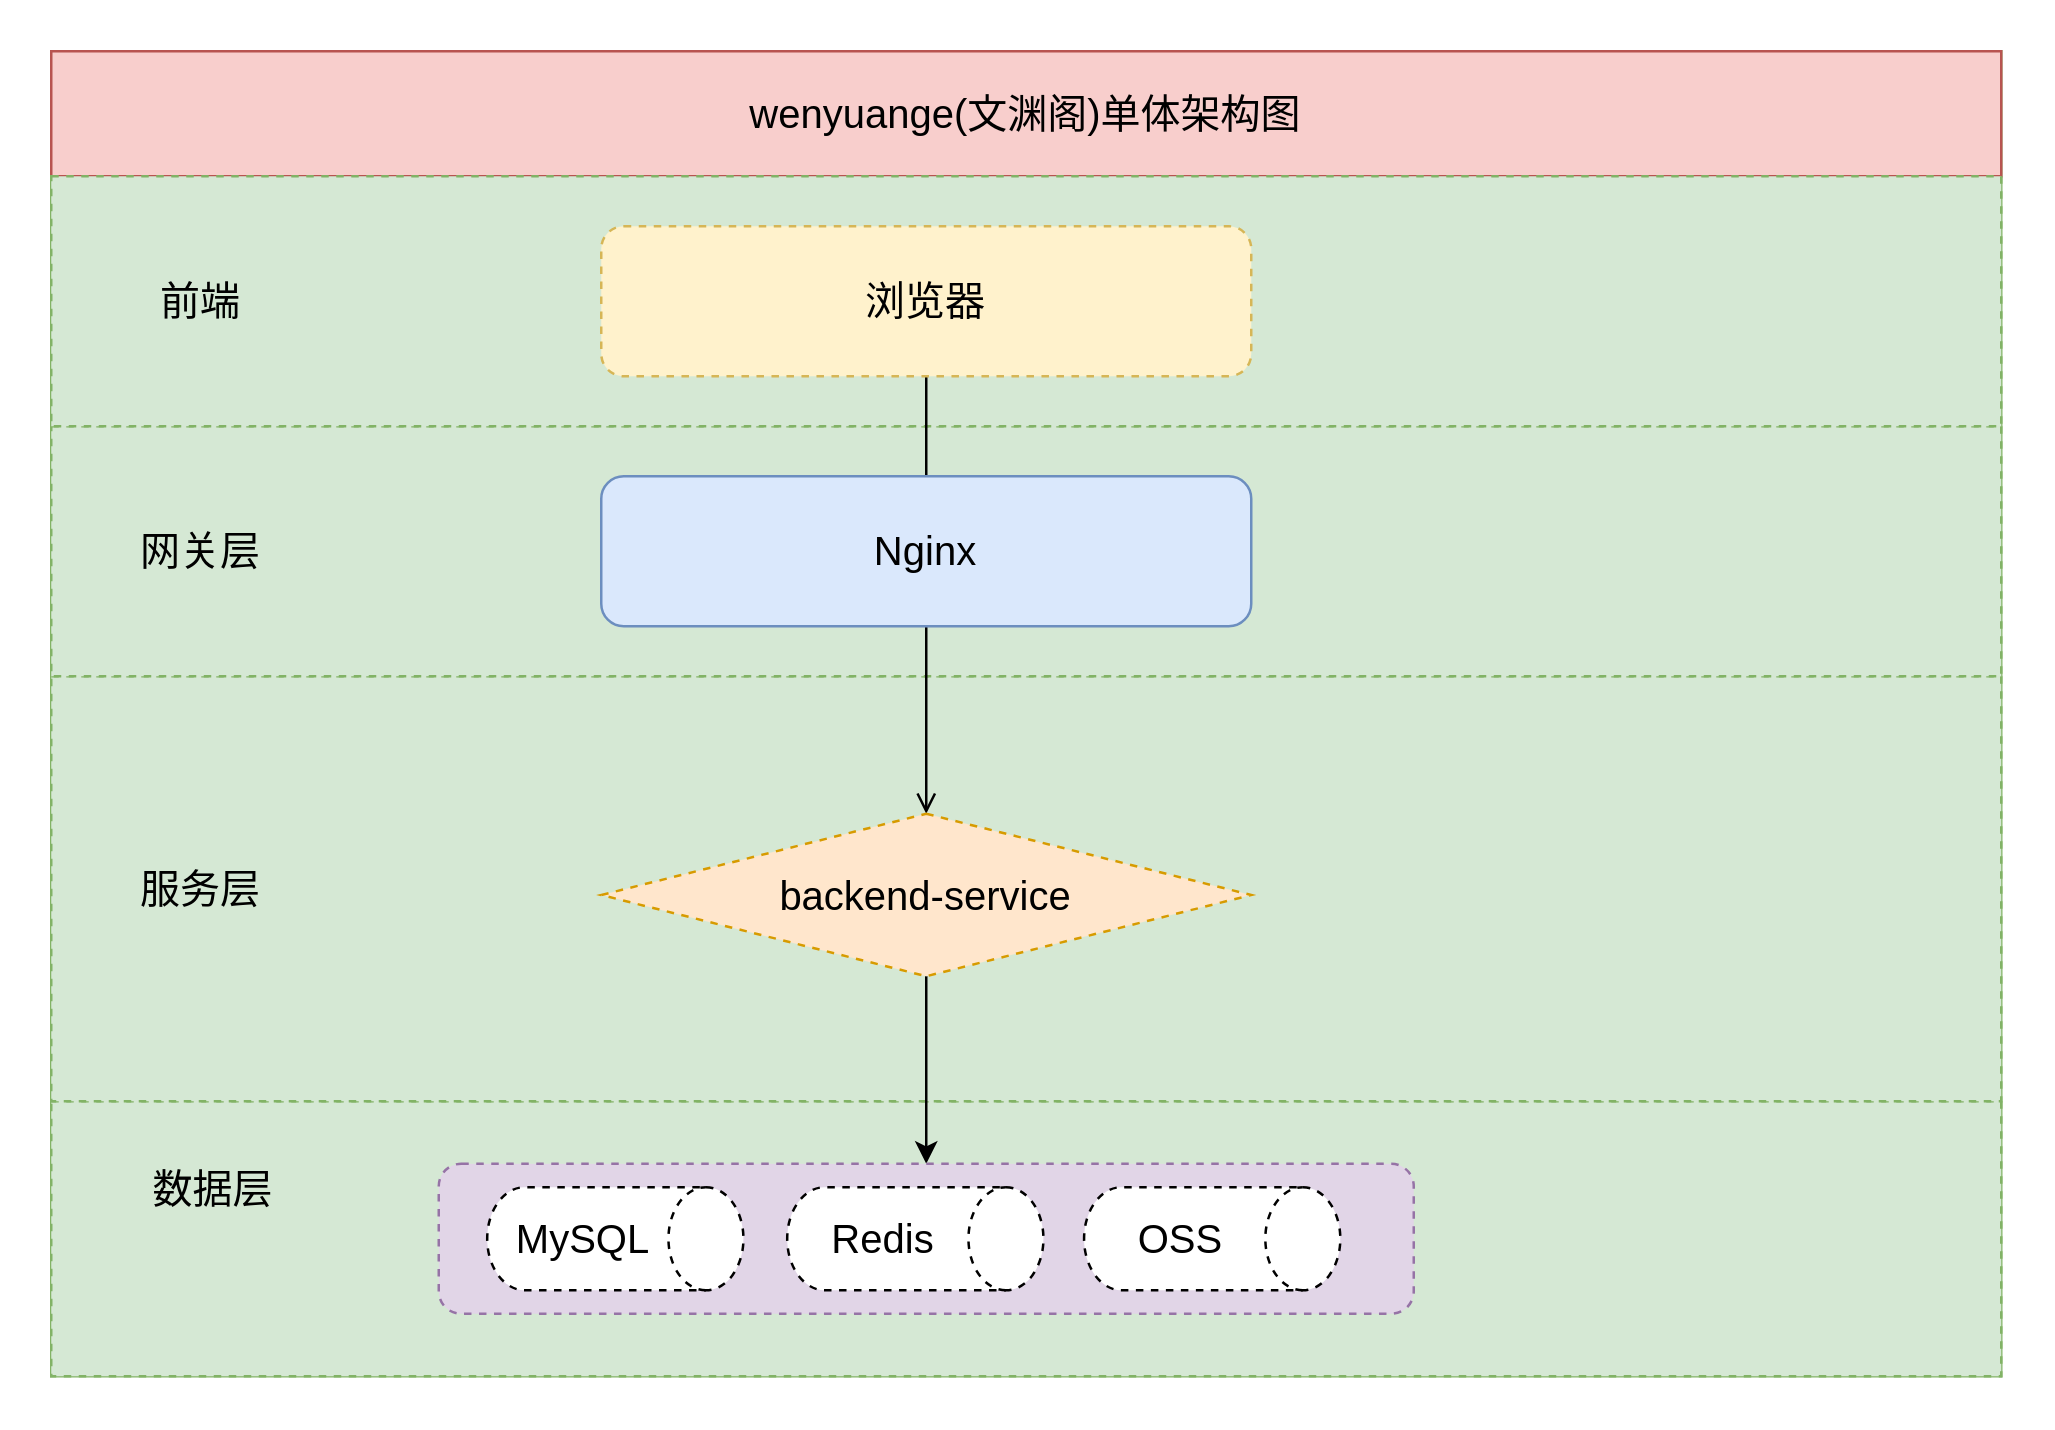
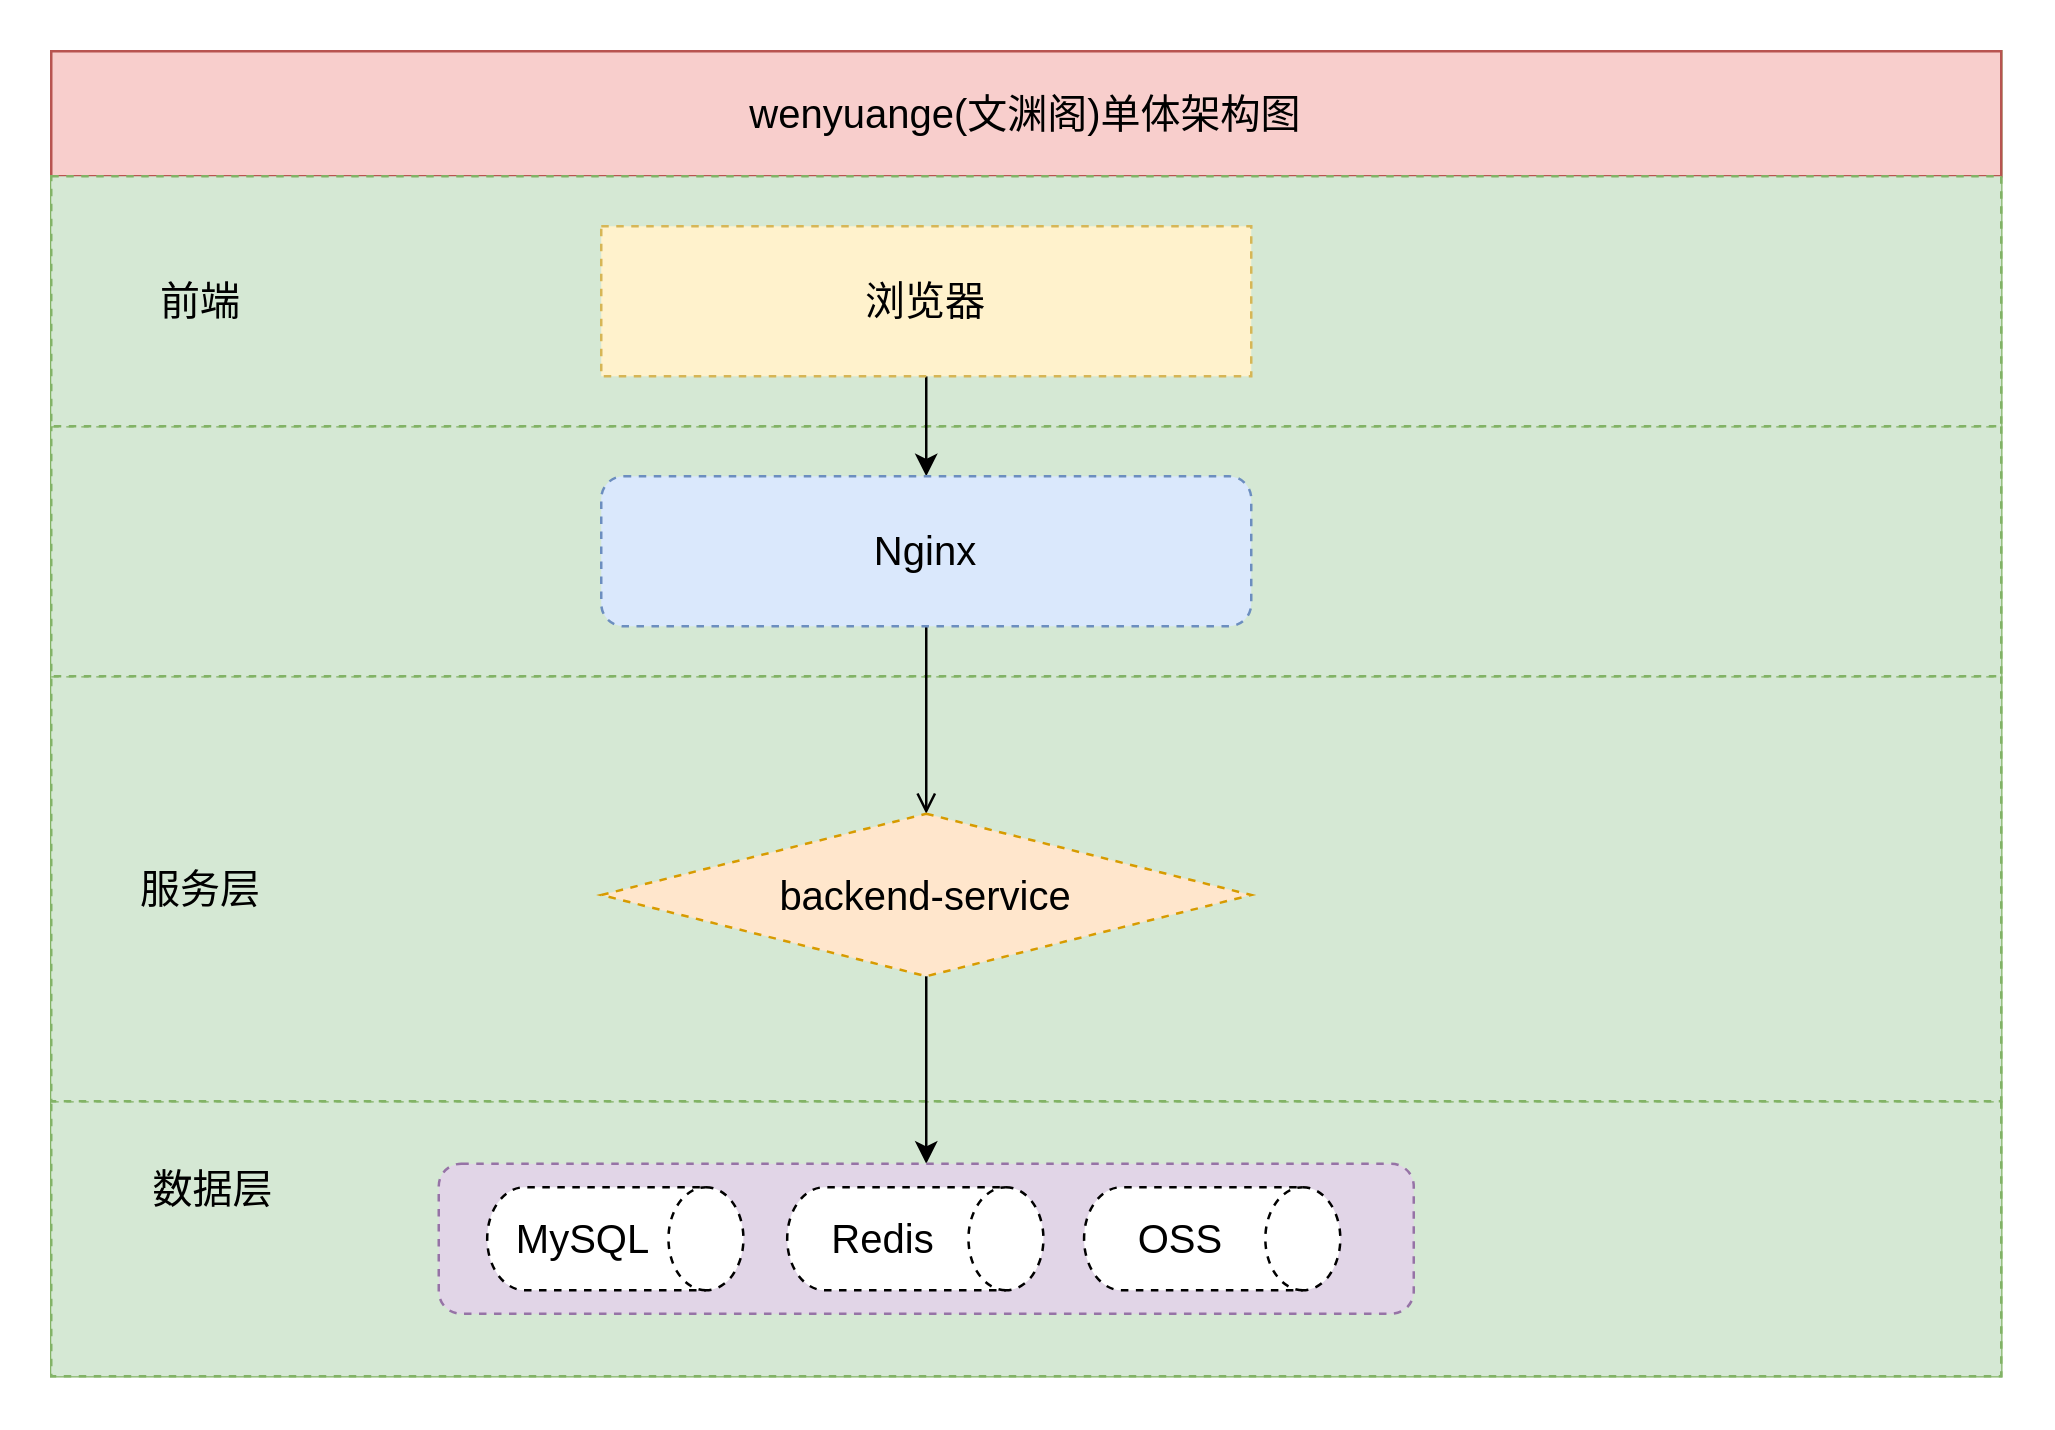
(926, 301) -> (926, 301)
(926, 465) -> (926, 458)
(201, 551) -> none
(926, 551) -> (926, 551)
